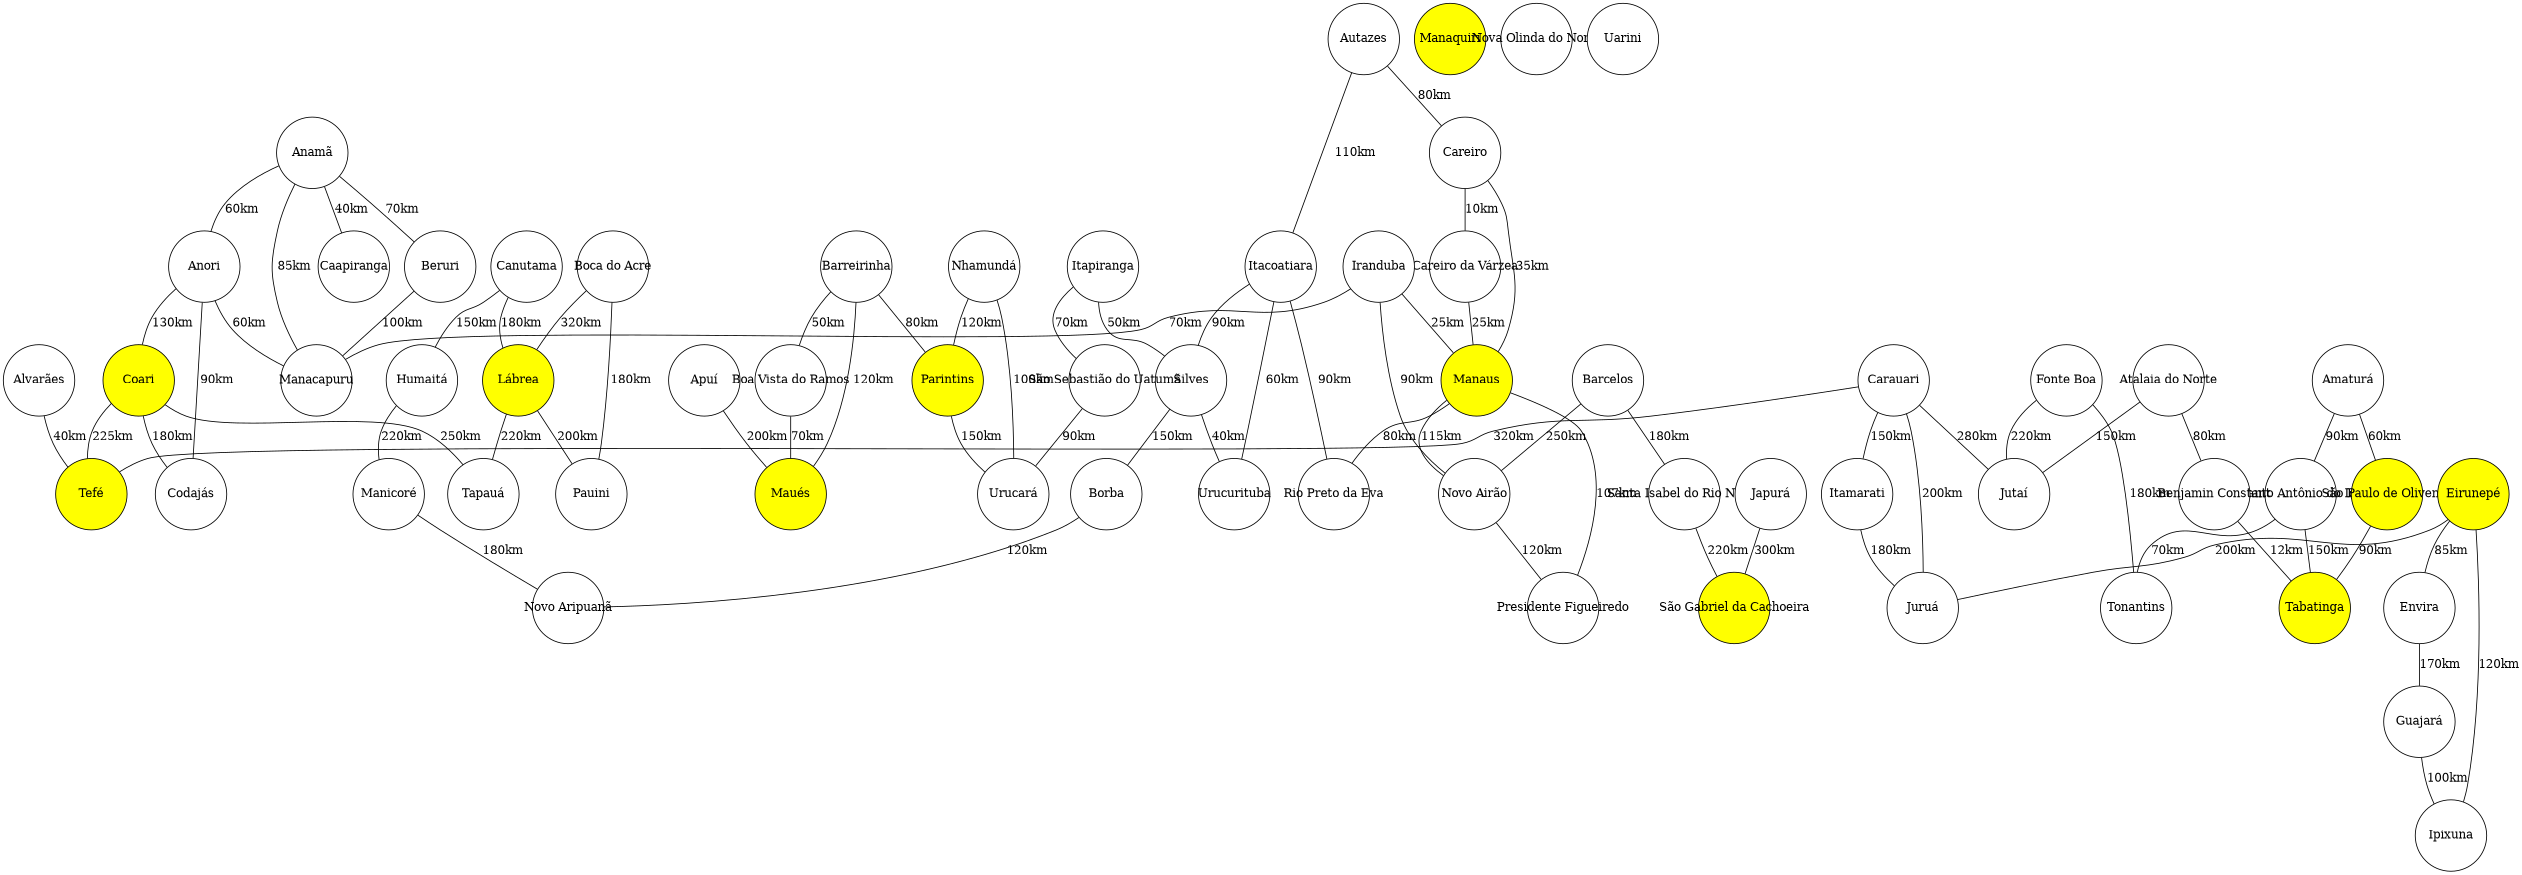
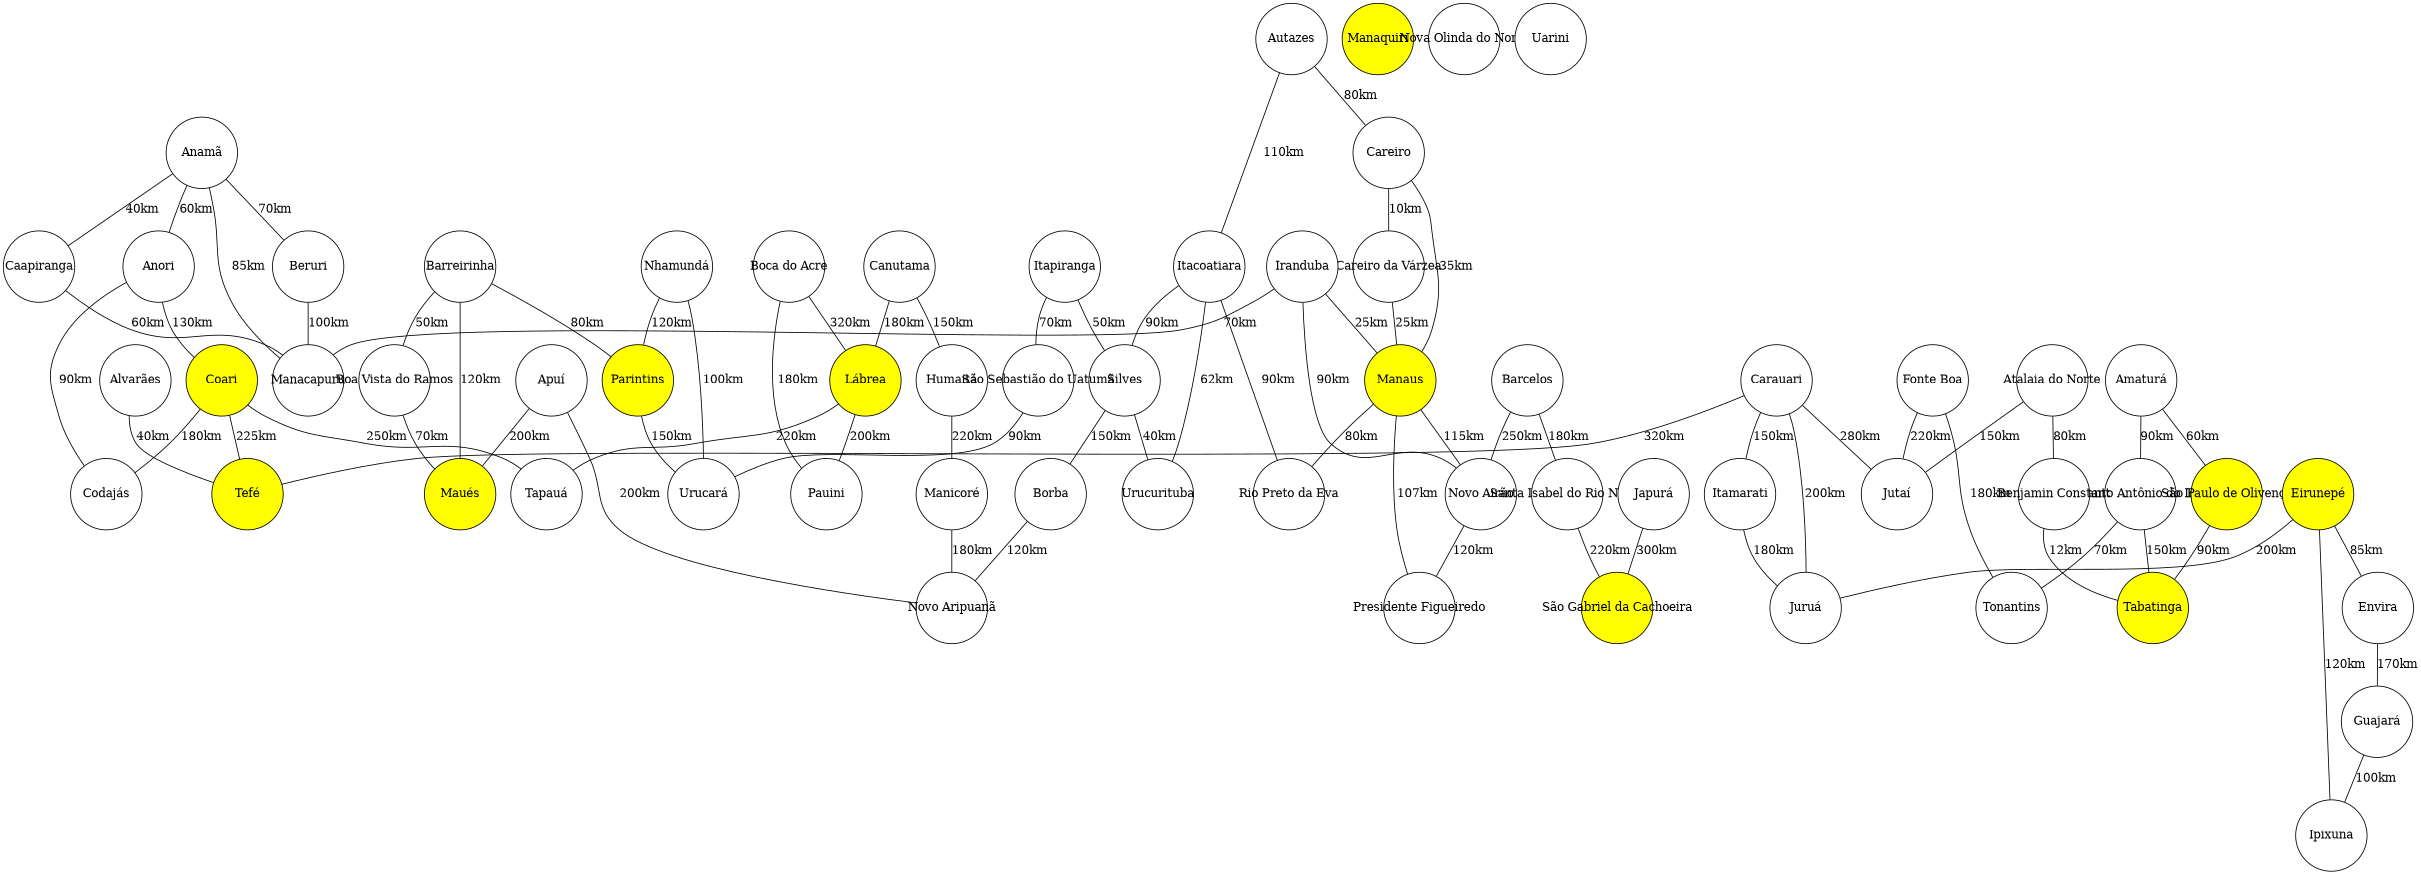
(243, 340) -> (170, 338)
(1282, 380) -> (1217, 380)
none -> (701, 564)
